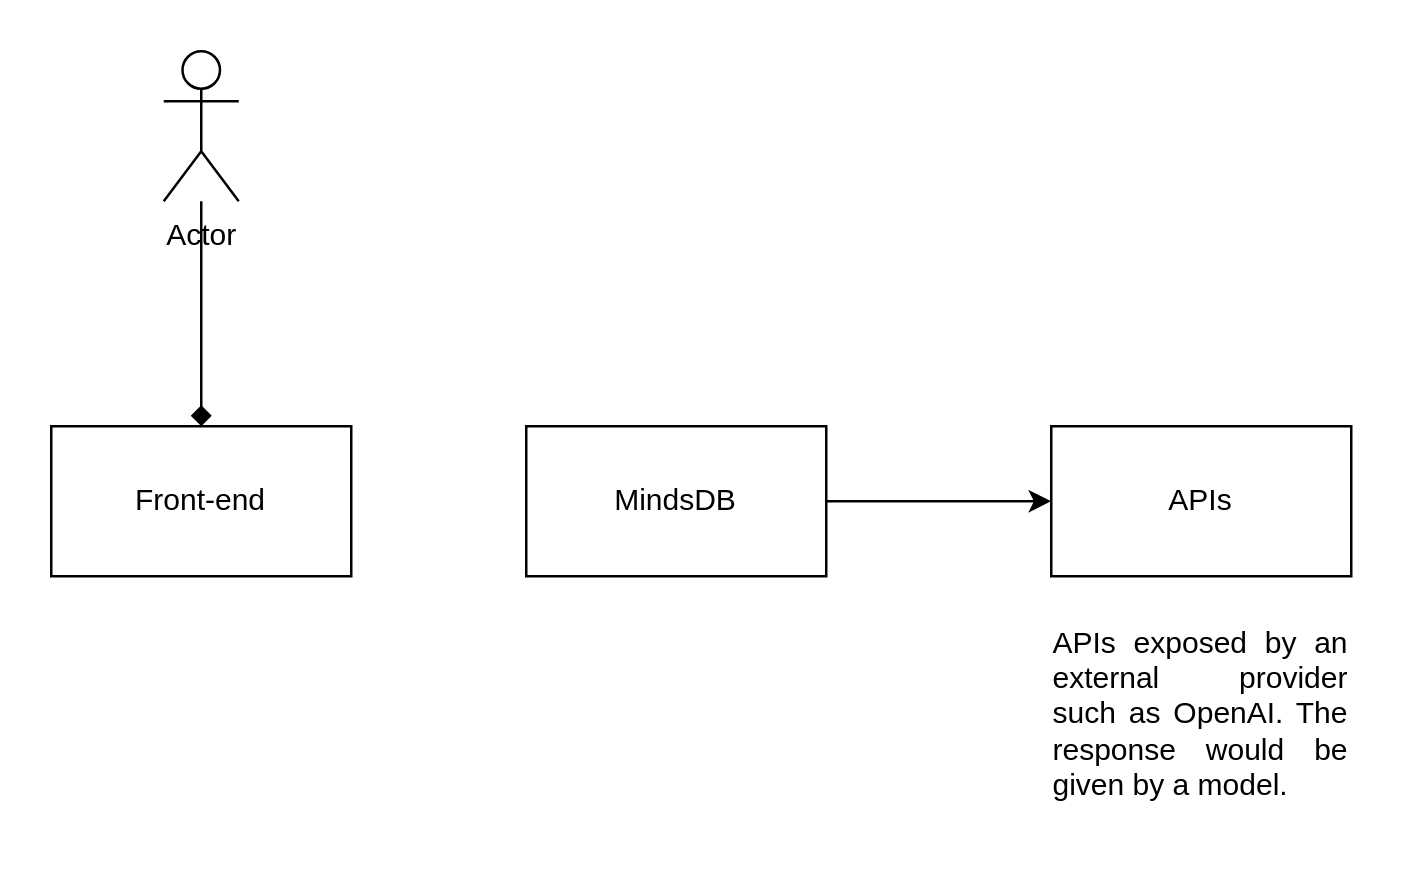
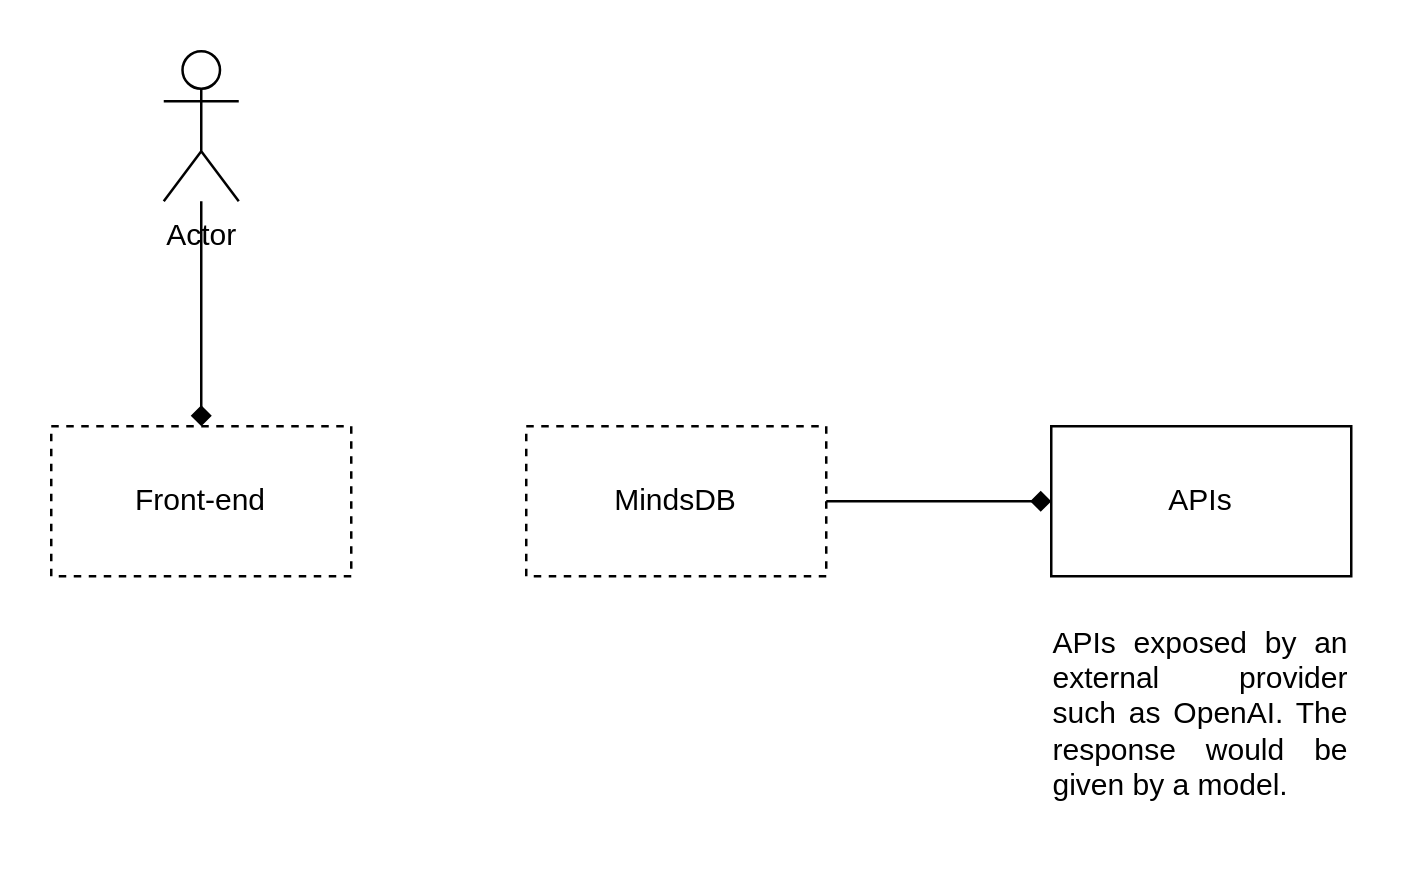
(201, 501) -> (201, 501)
(676, 501) -> (676, 501)
(1032, 501) -> (1031, 501)
